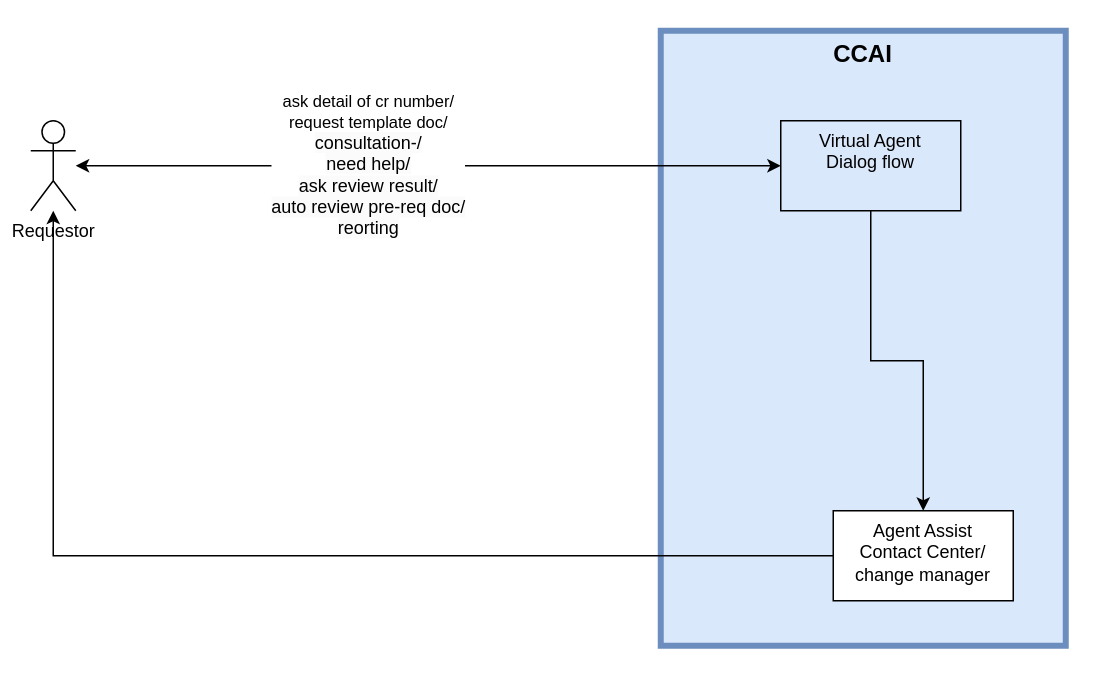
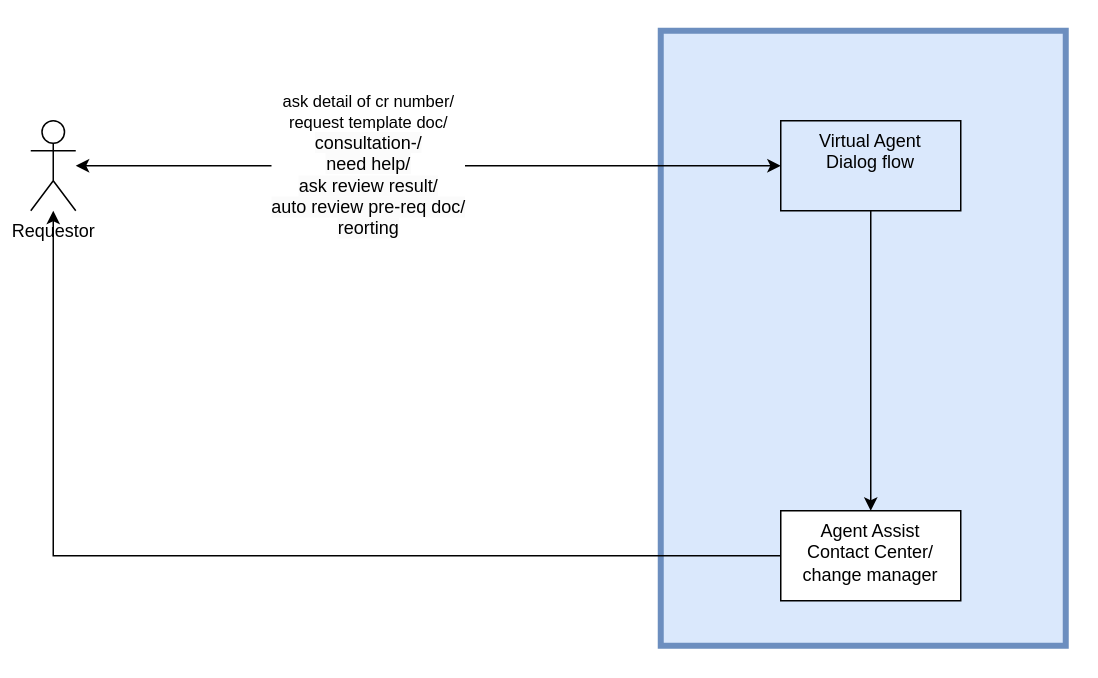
(863, 53) -> none
(923, 556) -> (871, 556)
